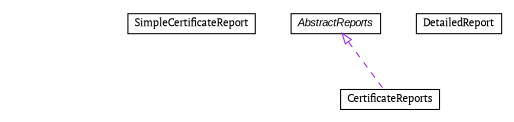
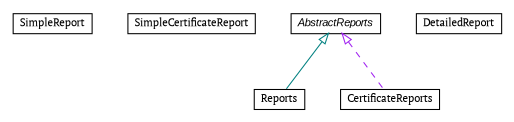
none -> (52, 23)
none -> (280, 99)
